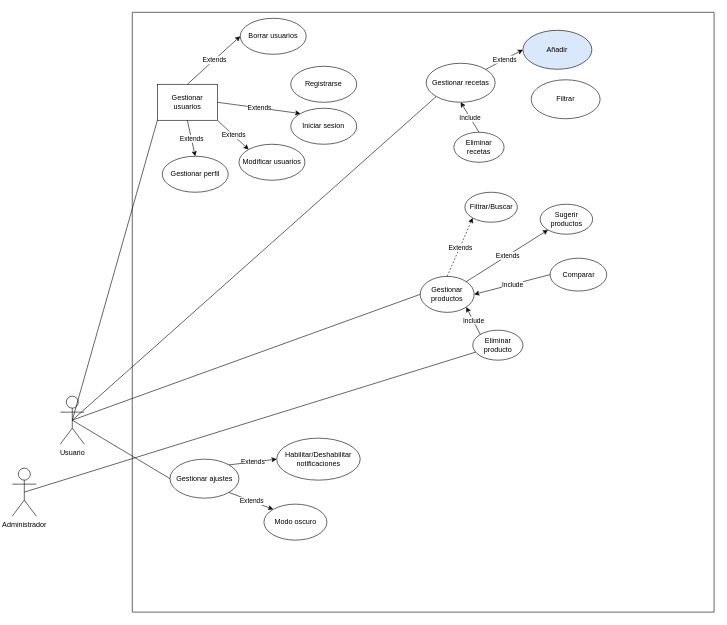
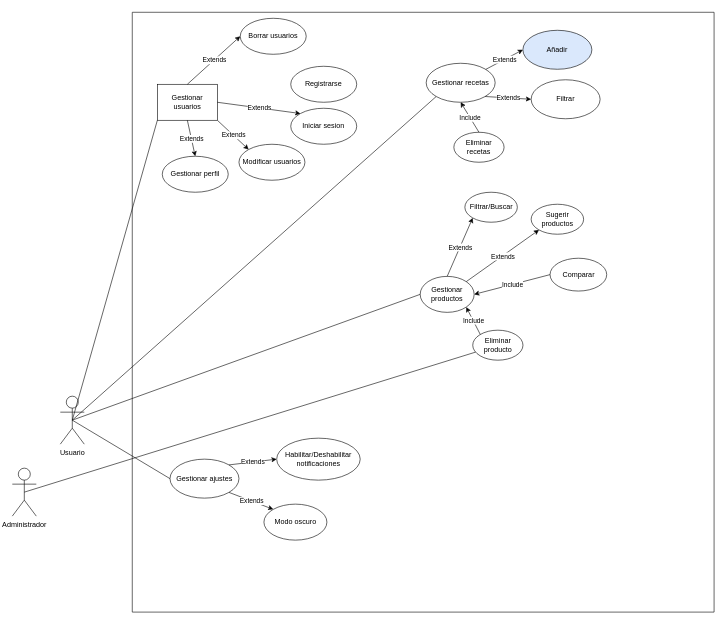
none -> (506, 98)
(567, 219) -> (558, 219)
(453, 263) -> (453, 263)
